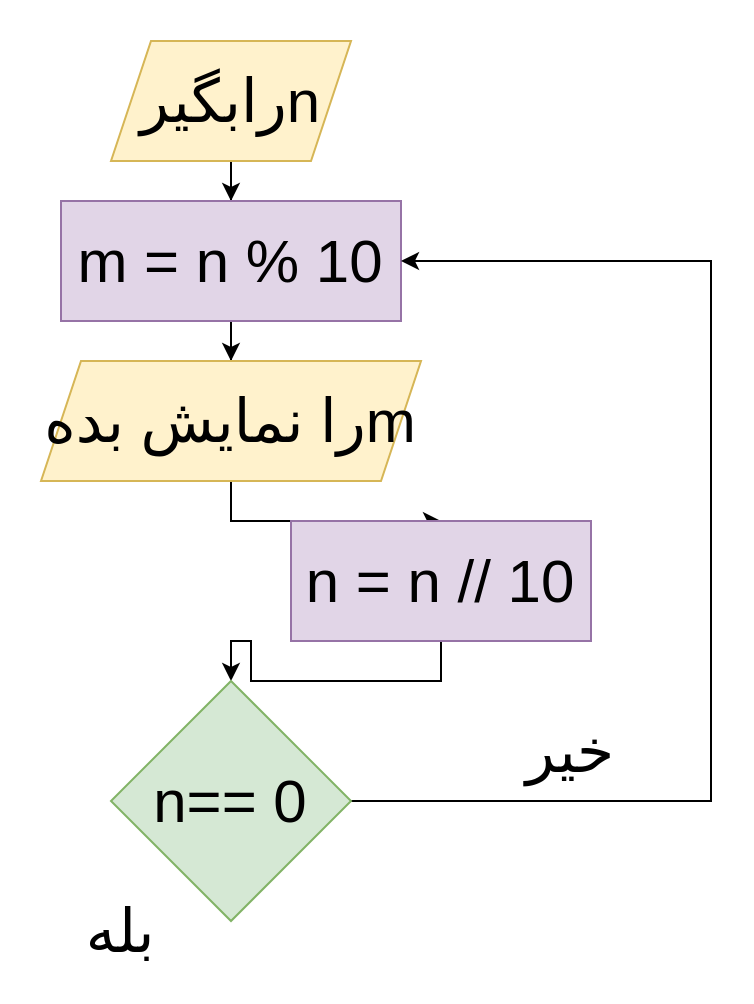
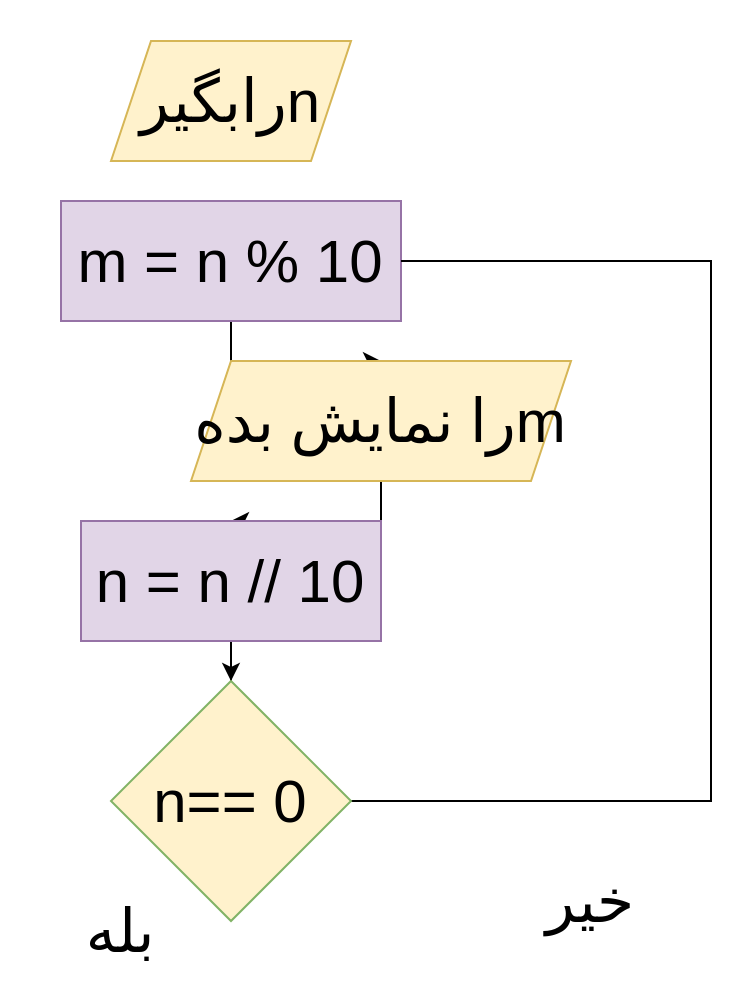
(231, 188) -> none
(416, 261) -> (410, 261)
(231, 421) -> (381, 421)
(441, 581) -> (231, 581)
(571, 751) -> (591, 901)
(231, 801) -> (231, 801)
